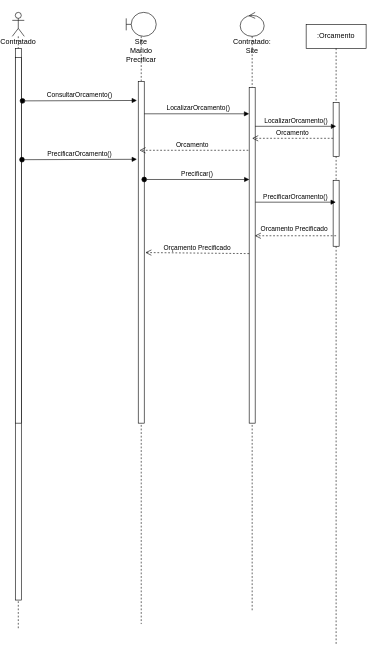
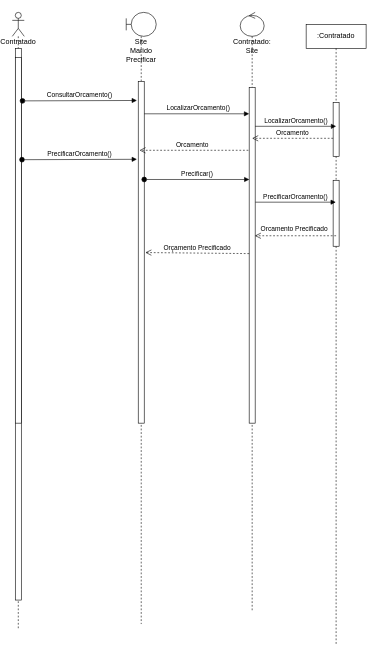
(336, 36) -> (336, 36)
